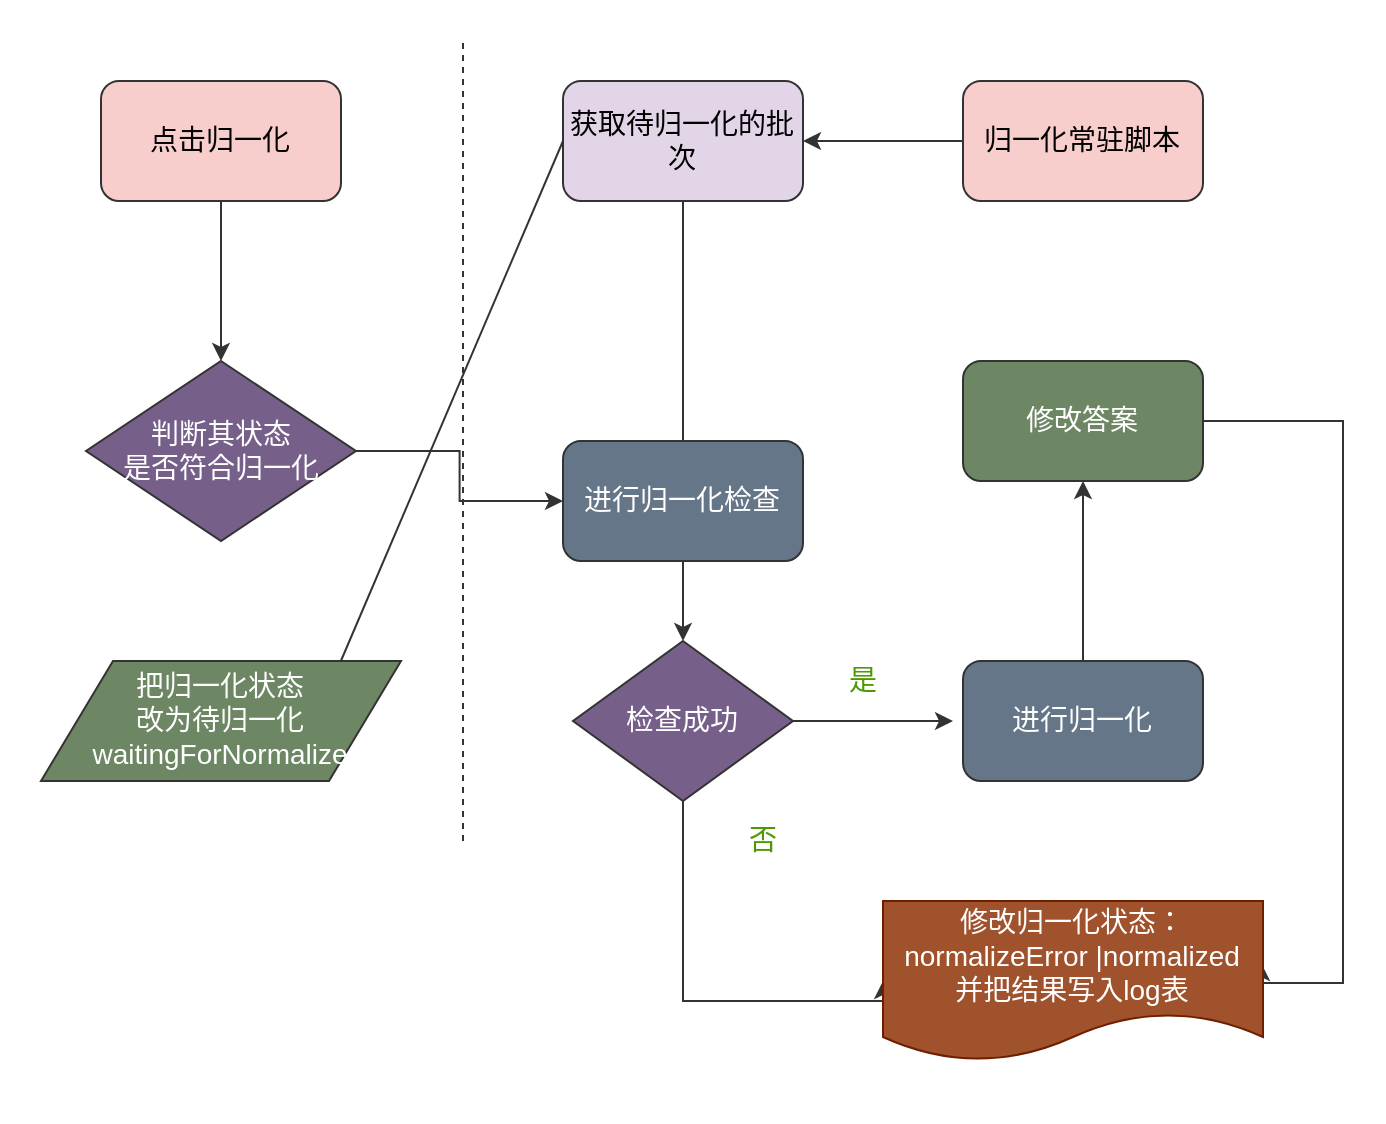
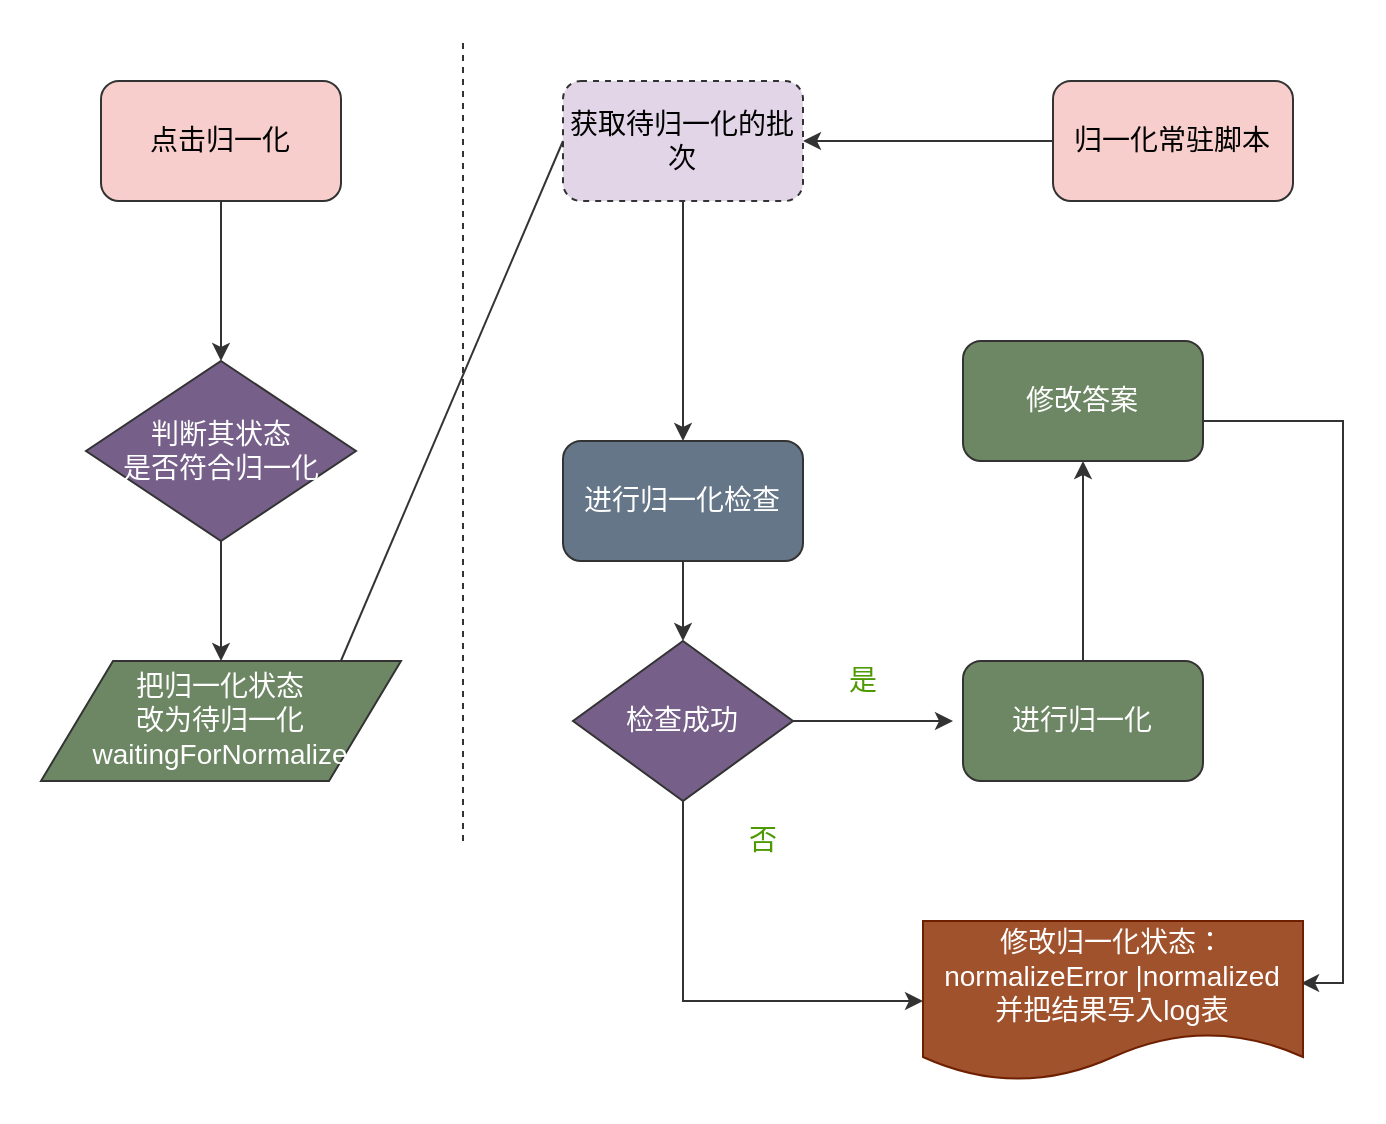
(683, 141) -> (683, 141)
(1083, 141) -> (1173, 141)
(1083, 421) -> (1083, 401)
(683, 431) -> (683, 426)
(407, 451) -> (221, 594)
(1083, 721) -> (1083, 721)
(1073, 981) -> (1113, 1001)
